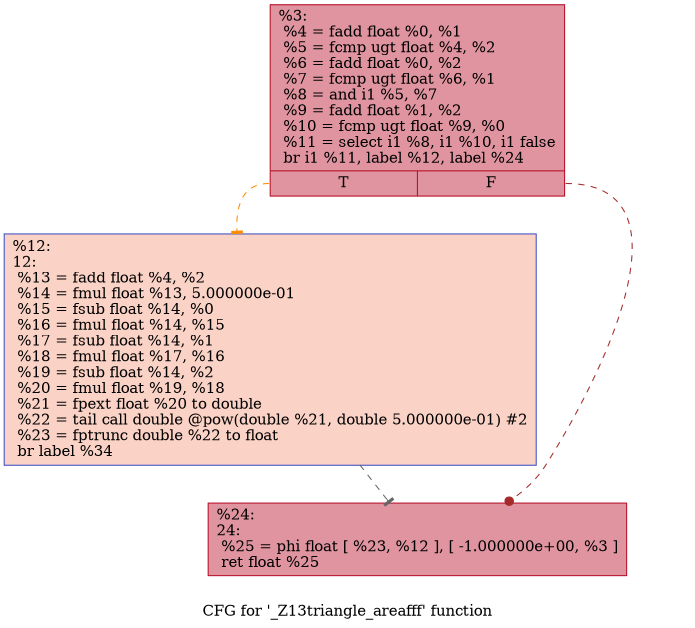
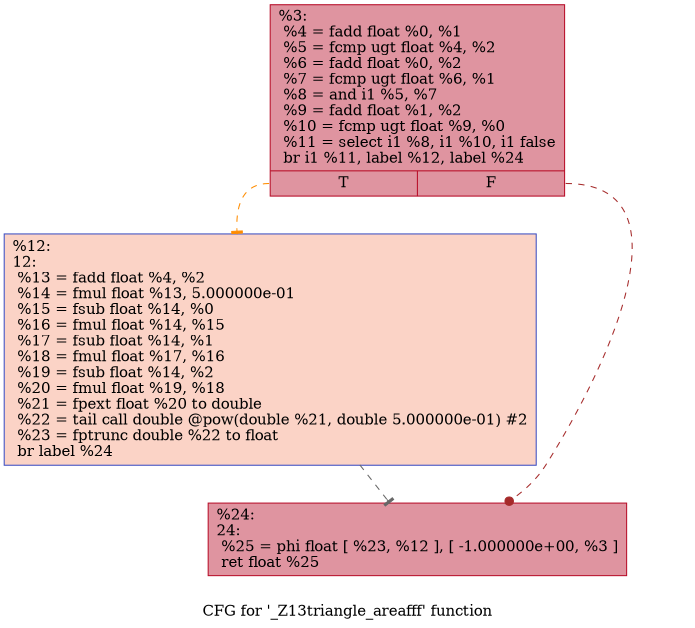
(63, 452) -> (63, 452)
